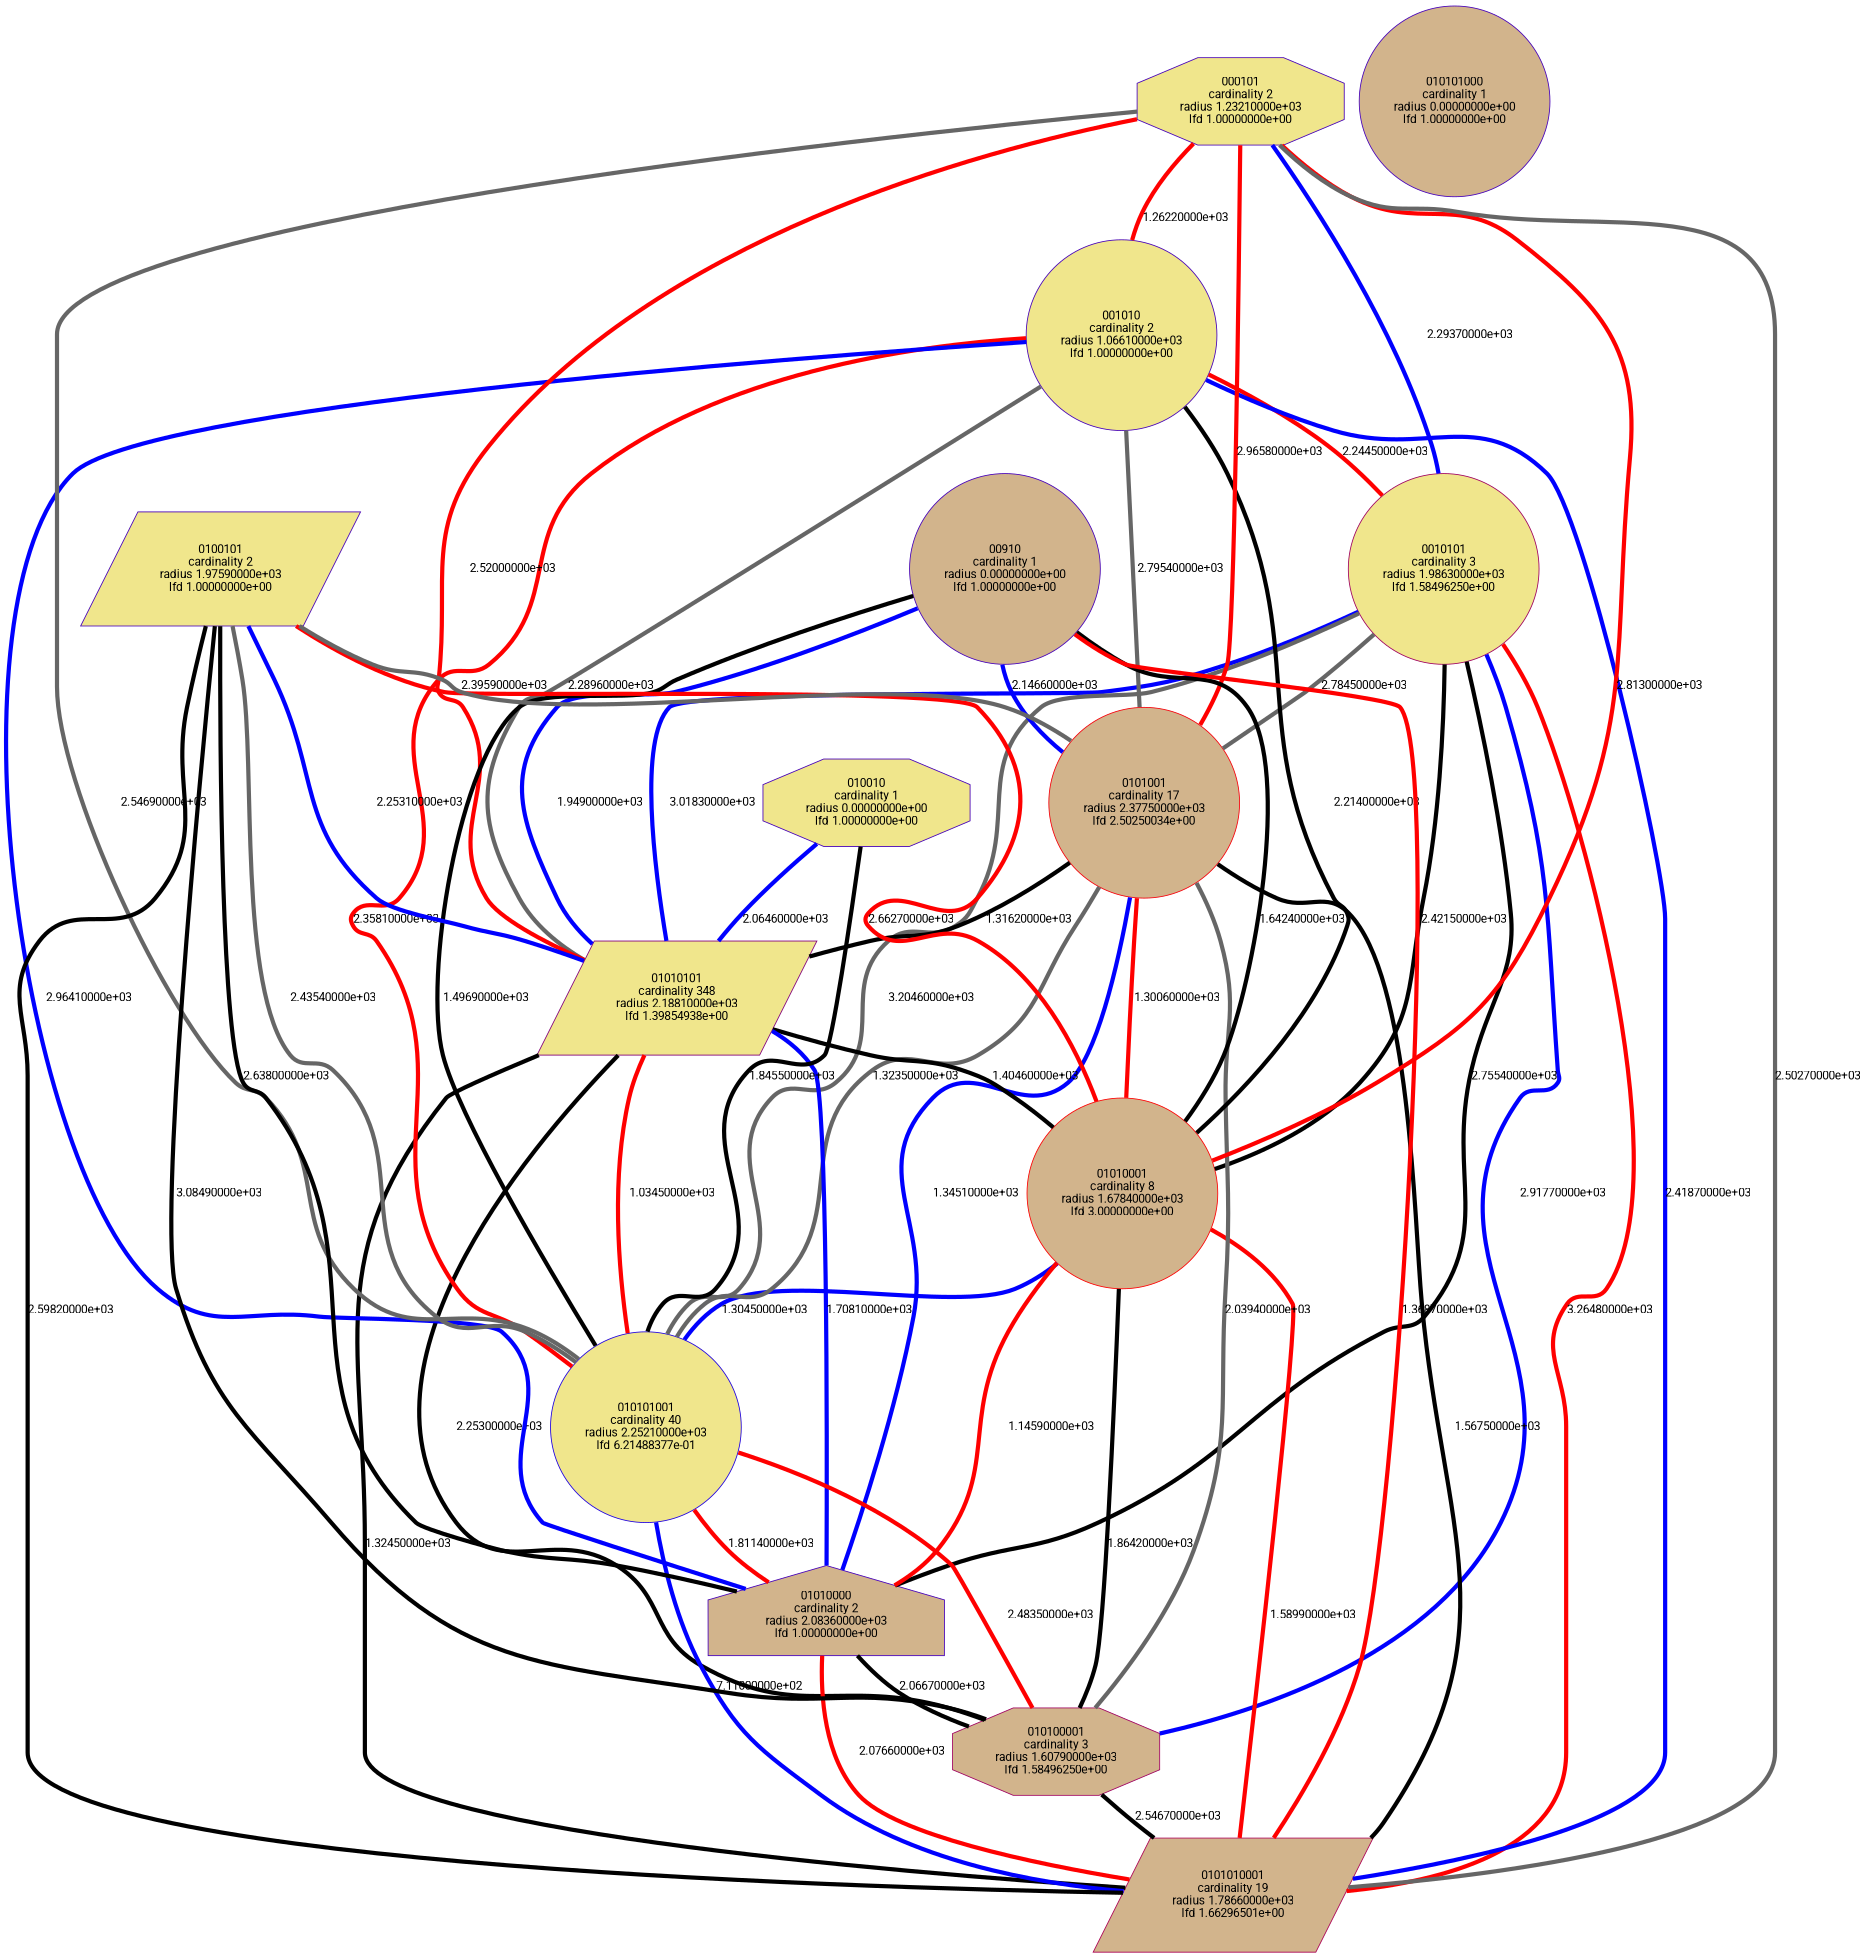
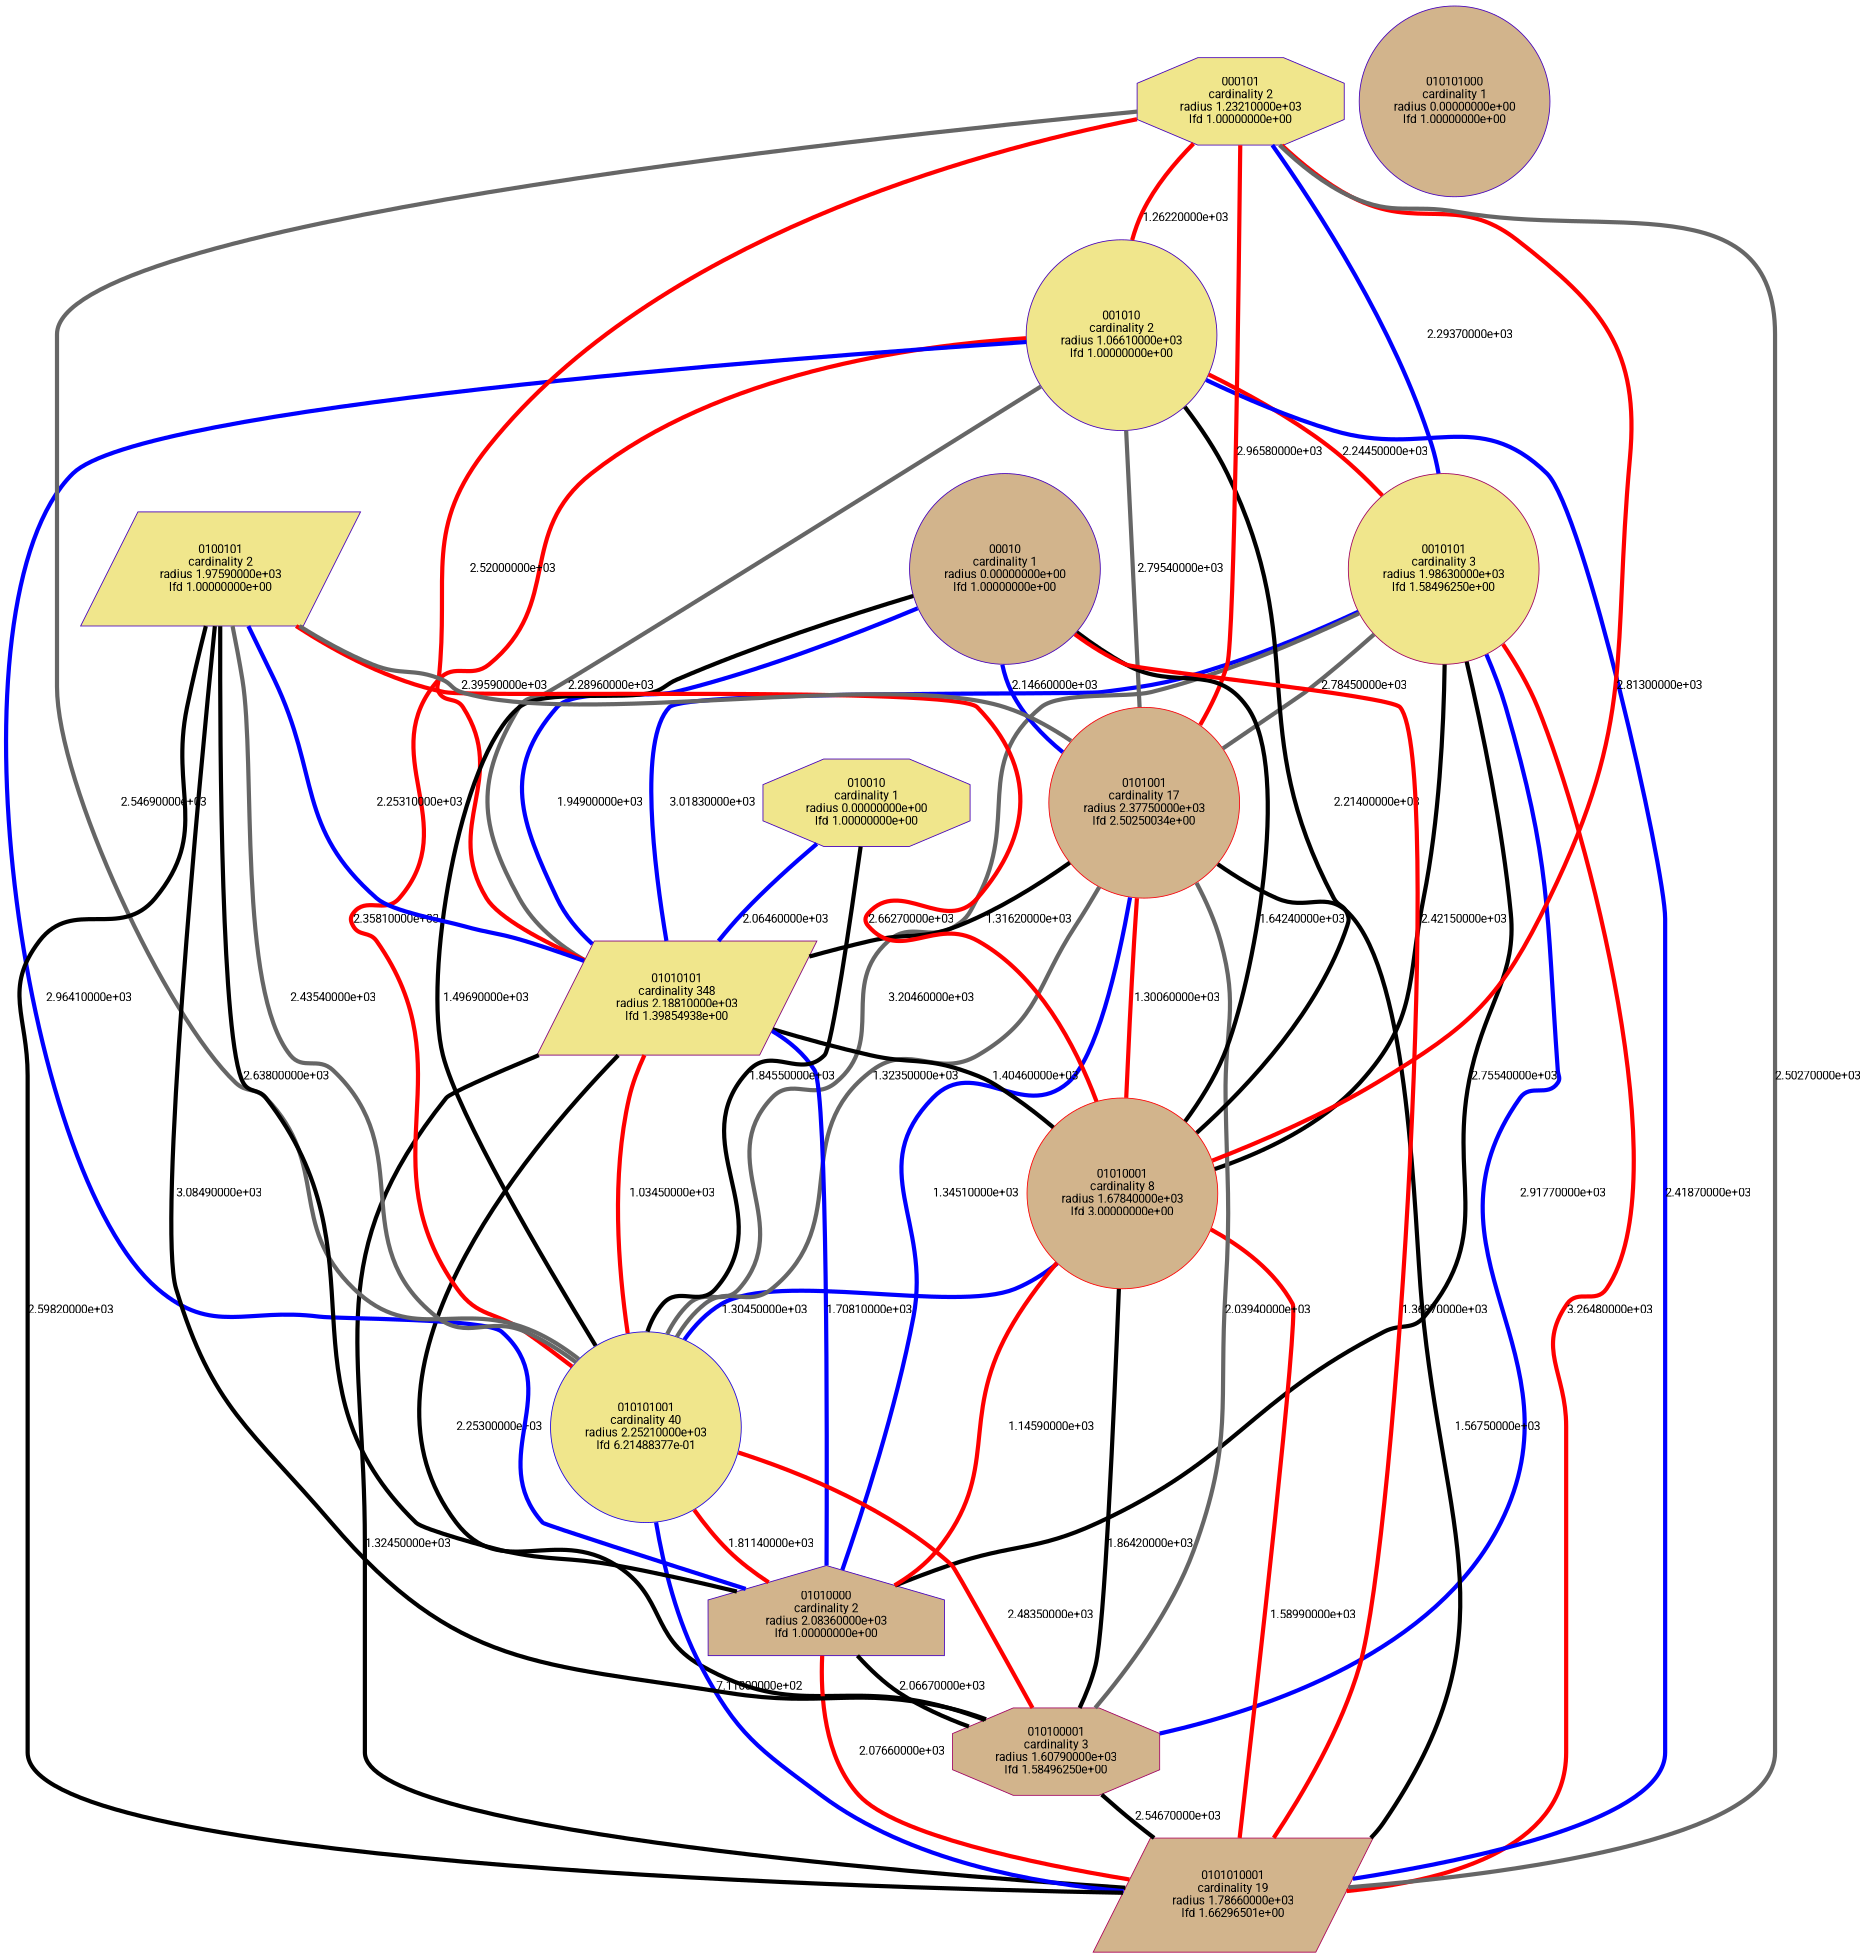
(1005, 569) -> (1005, 569)
